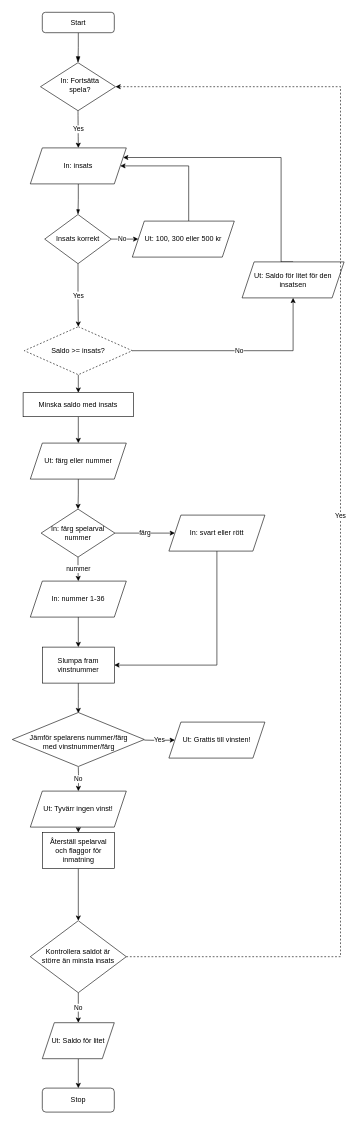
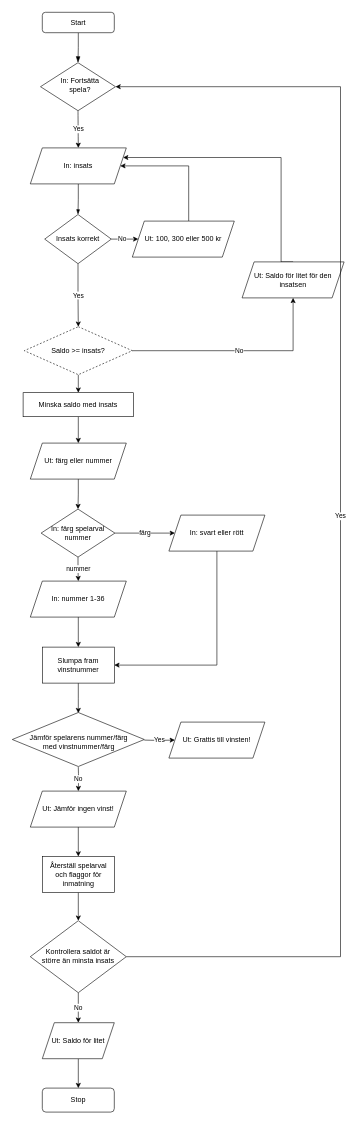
(341, 519) -> (341, 519)
(78, 809) -> (78, 809)
(78, 851) -> (78, 875)
